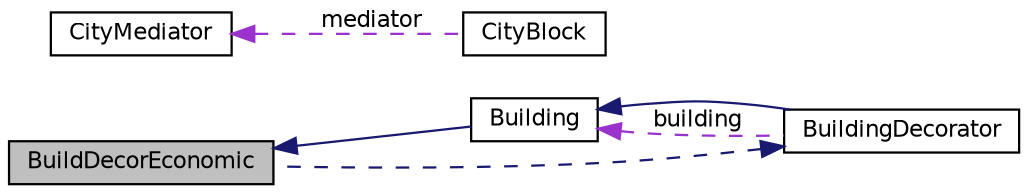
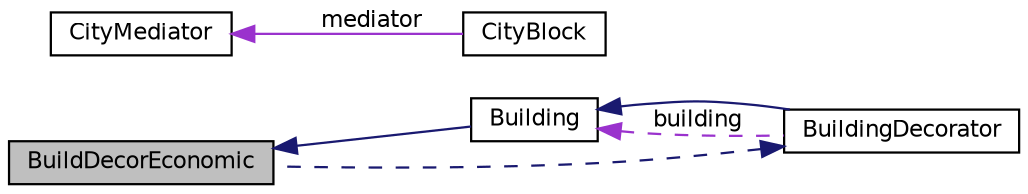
(359, 34) -> (359, 34)
